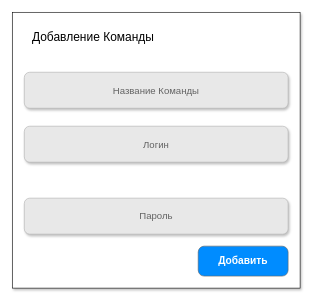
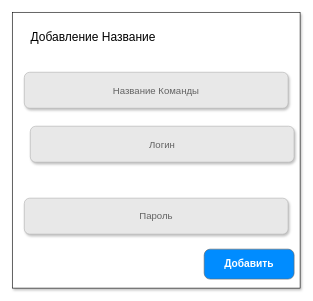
(93, 36) -> (93, 36)
(156, 144) -> (162, 144)
(243, 261) -> (249, 264)
